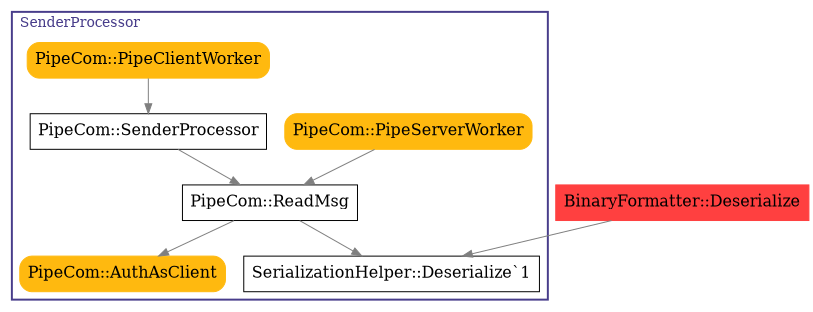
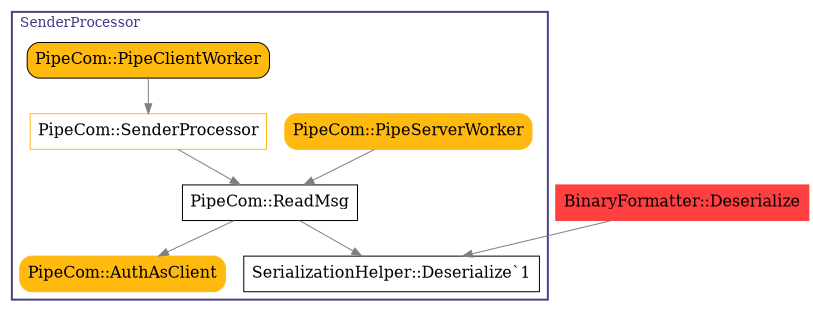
(148, 60) -> (148, 60)
(148, 132) -> (148, 132)
